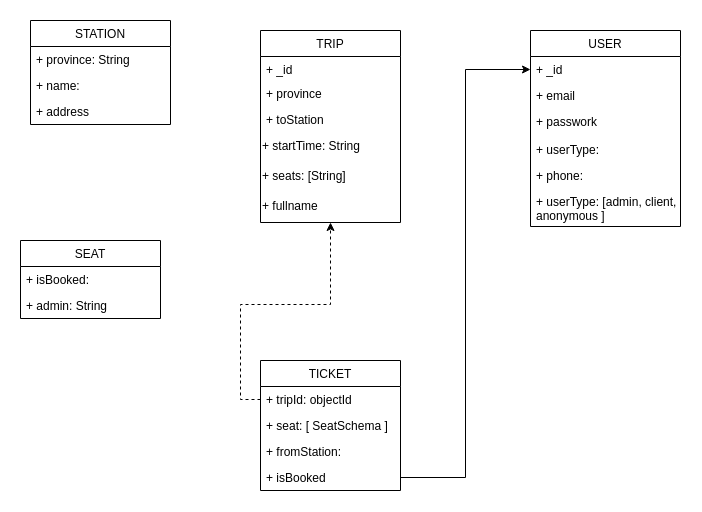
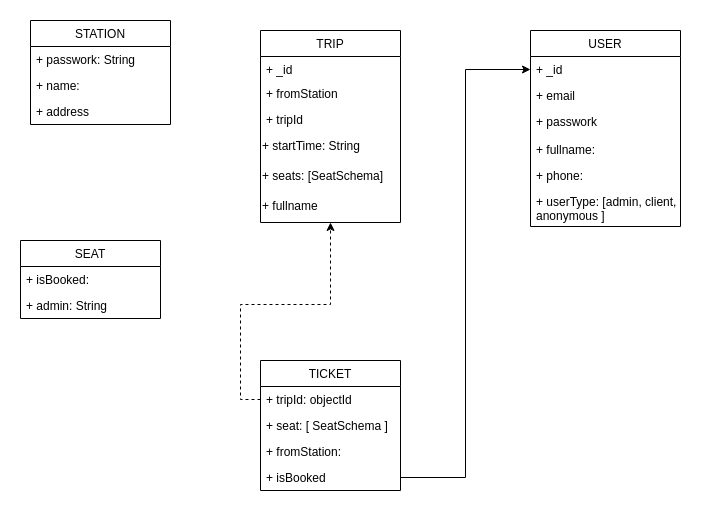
(89, 60) -> (90, 60)
(296, 94) -> (307, 94)
(300, 120) -> (290, 120)
(570, 150) -> (567, 150)
(313, 177) -> (328, 177)
